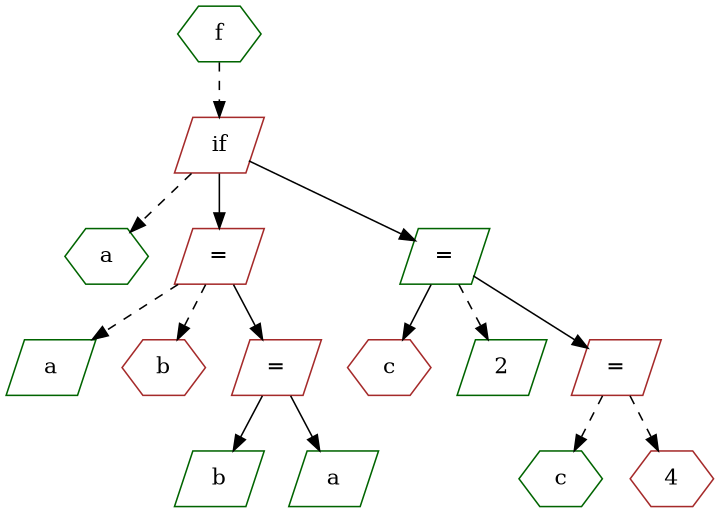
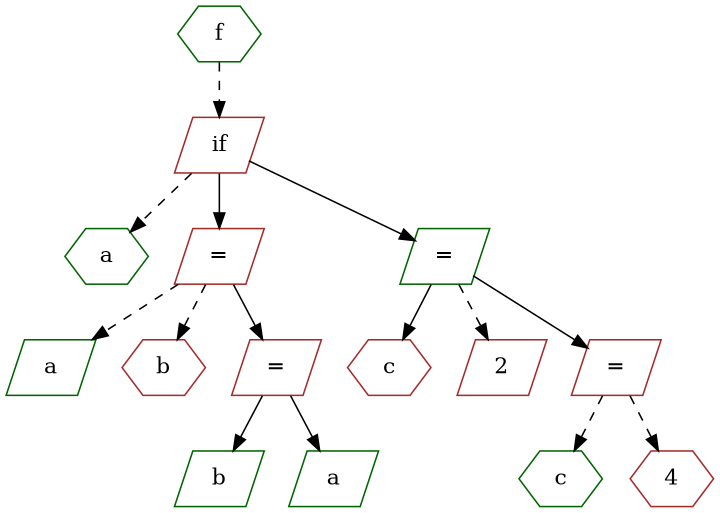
(502, 368) -> (502, 368)
